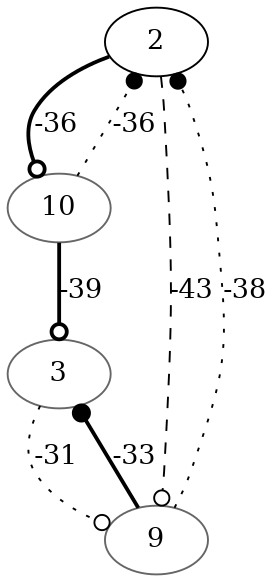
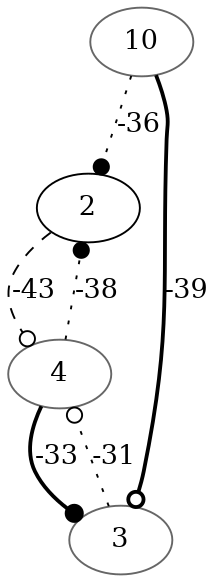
(47, 95) -> none
(156, 540) -> (60, 374)
